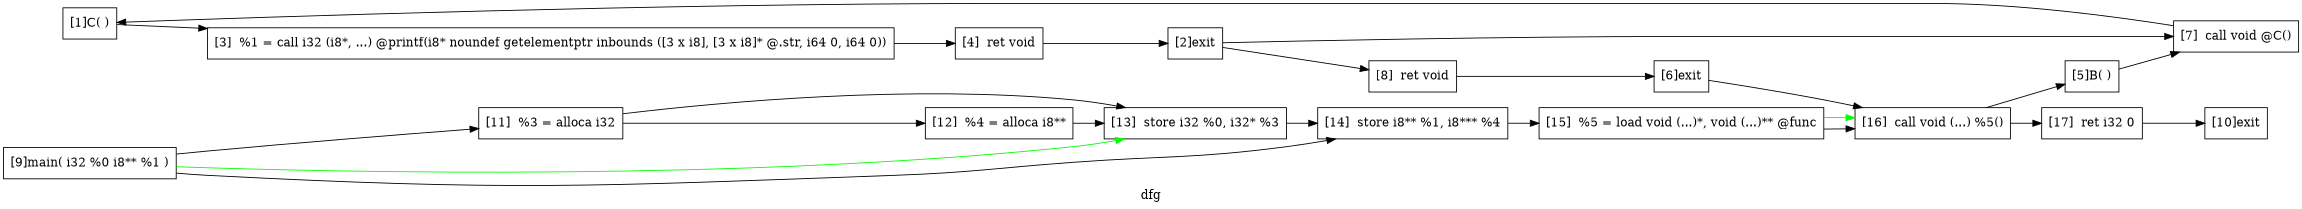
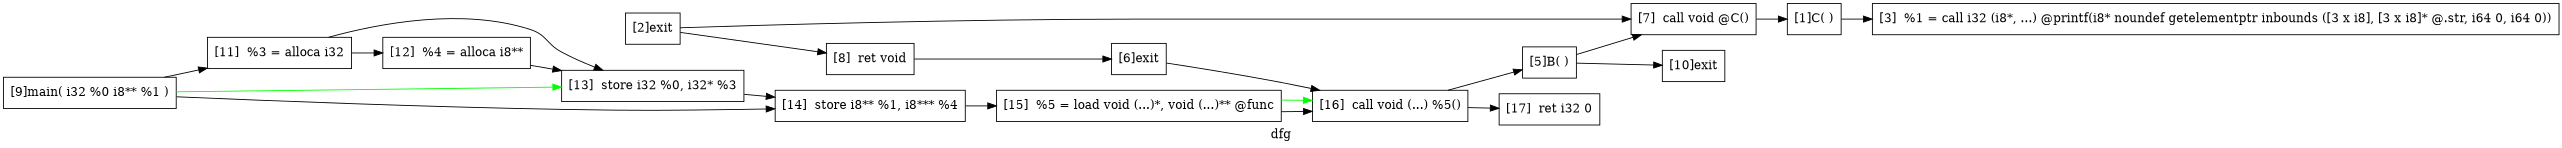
(999, 43) -> none
(2169, 123) -> (1615, 64)
